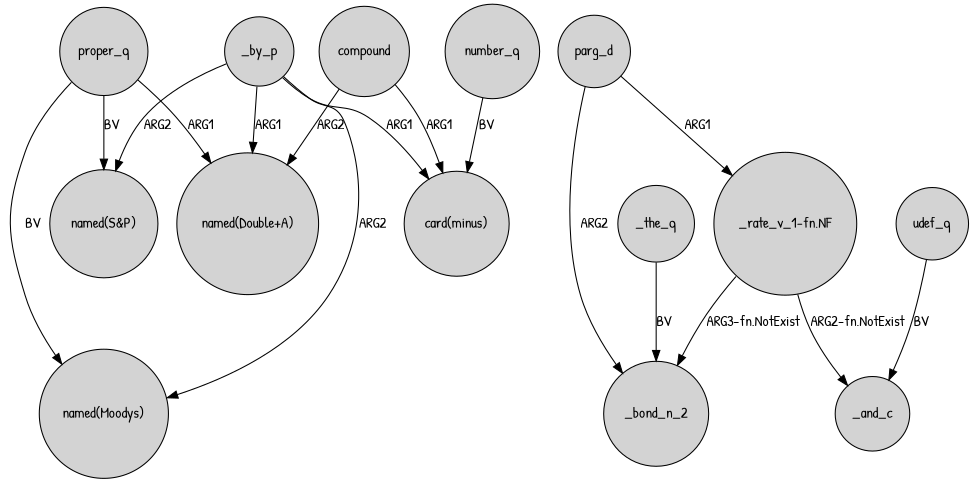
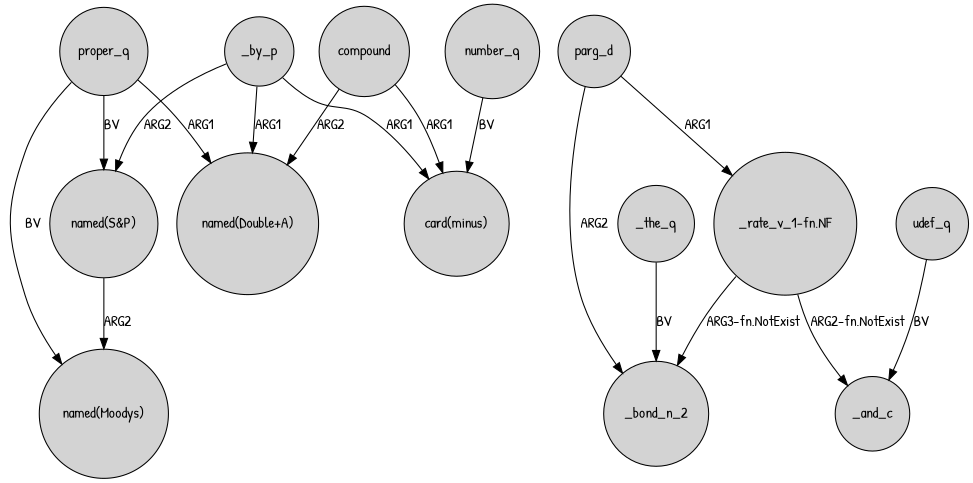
(346, 262) -> (104, 308)
